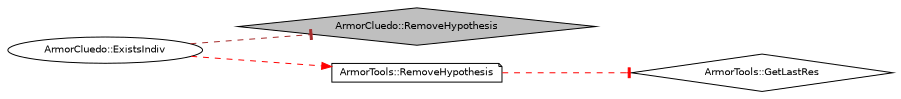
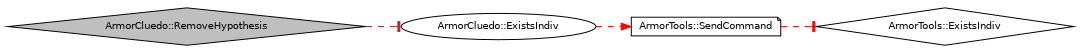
(249, 39) -> (381, 27)
(417, 73) -> (706, 27)
(762, 73) -> (945, 27)
